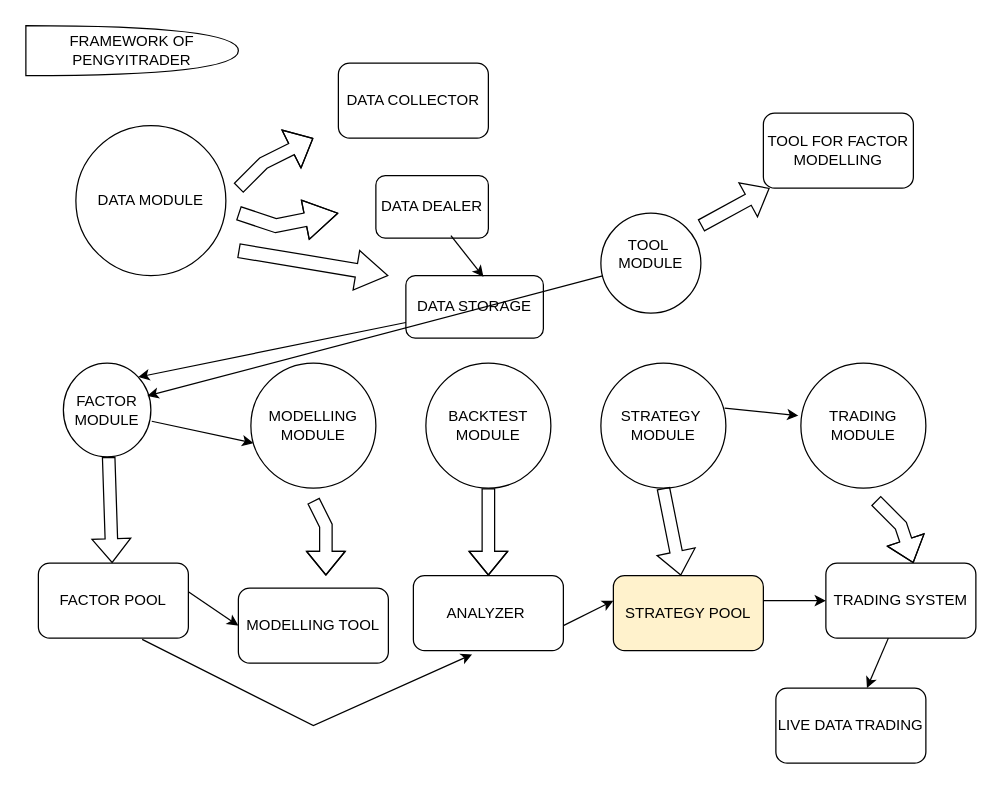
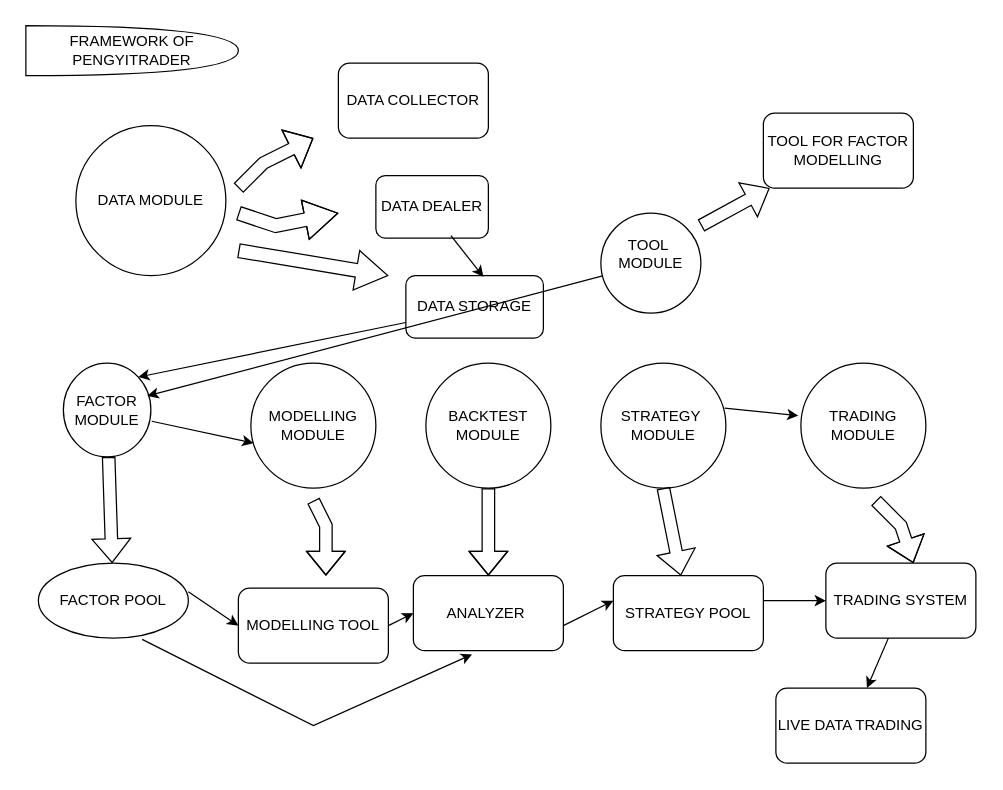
(113, 601) -> (113, 601)
(688, 613) -> (688, 613)
none -> (397, 621)
